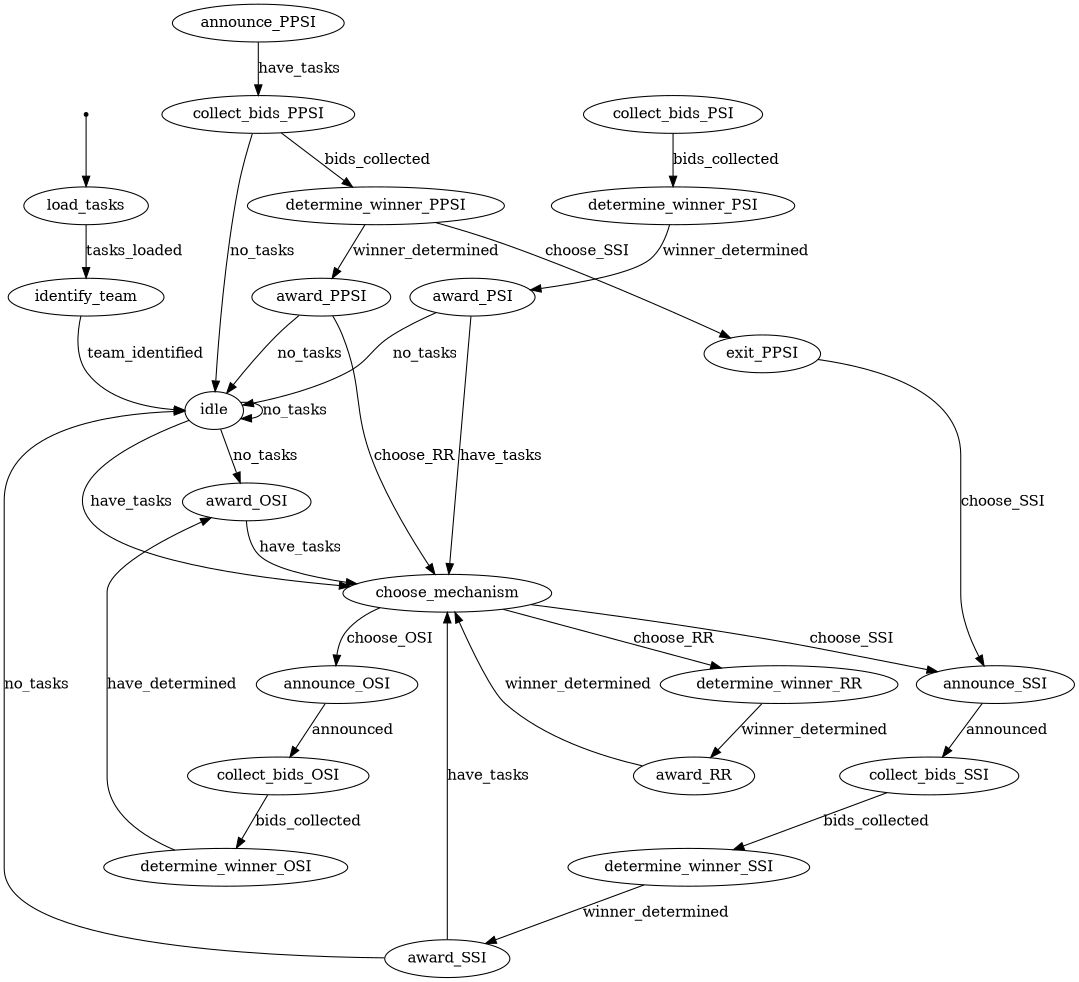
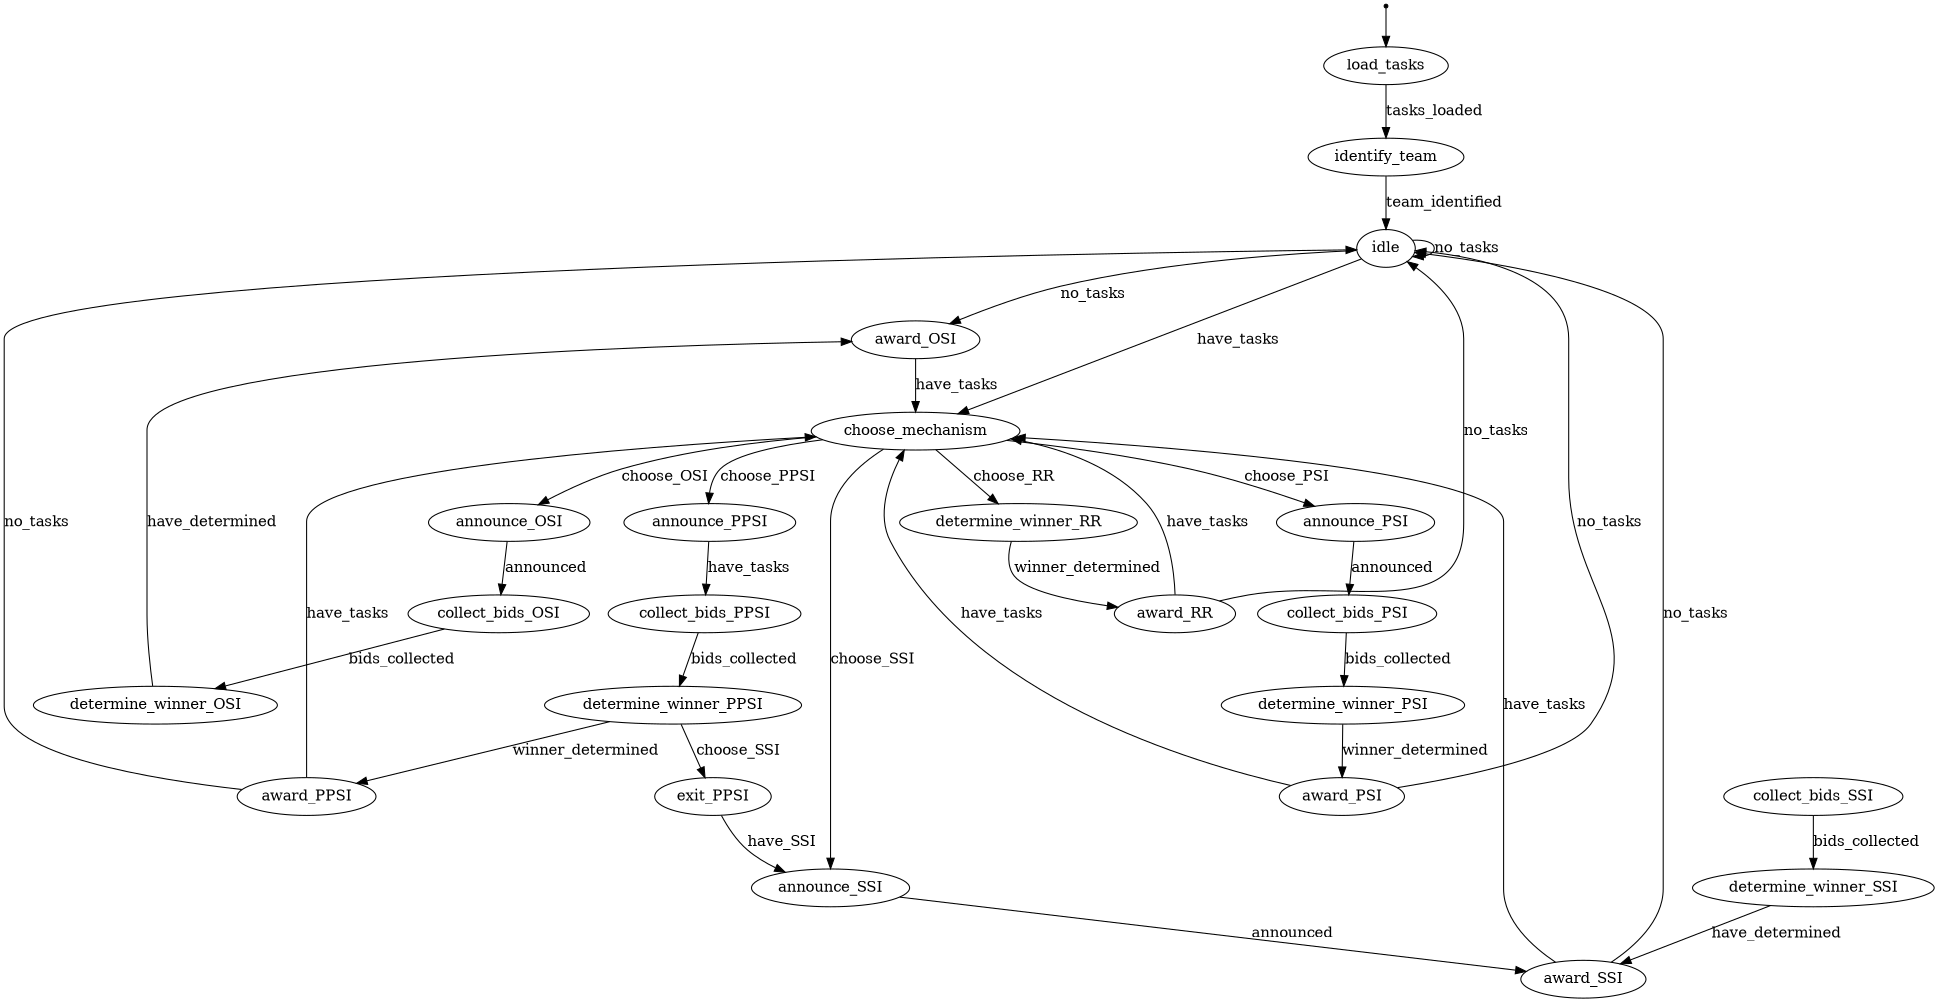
(228, 256) -> (1463, 529)
none -> (757, 452)
(414, 456) -> (348, 614)
(1003, 502) -> (782, 842)
none -> (1356, 522)
(578, 685) -> (1208, 522)
(966, 726) -> (1208, 934)
(656, 913) -> (1777, 934)
